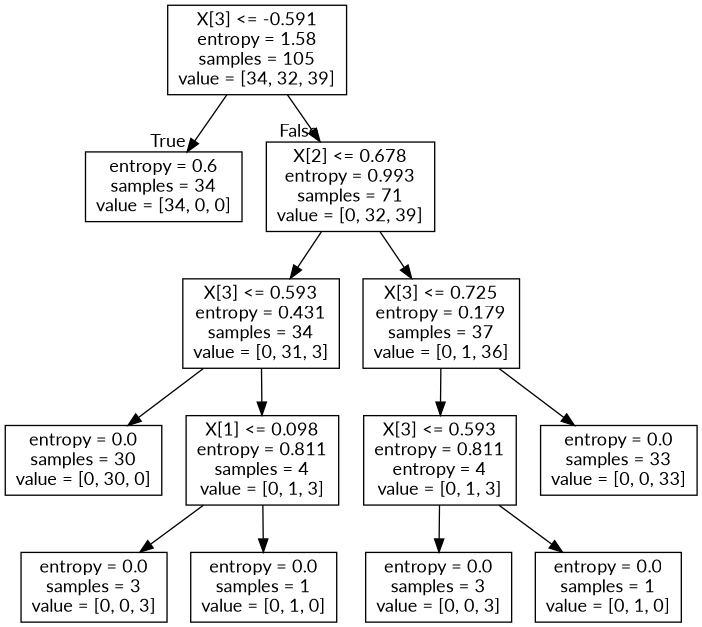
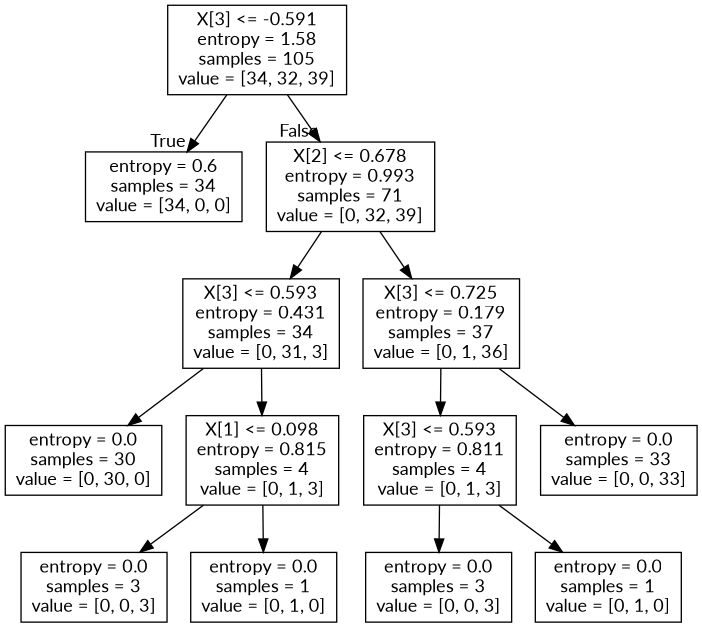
(262, 460) -> (262, 460)
(440, 460) -> (440, 460)
